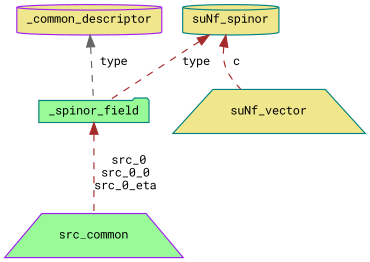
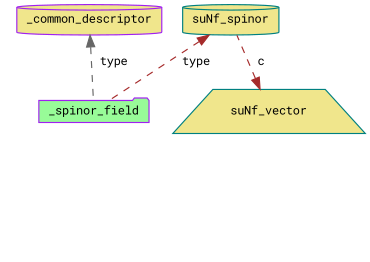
(227, 70) -> (246, 57)
(94, 111) -> (94, 111)
(94, 236) -> none
